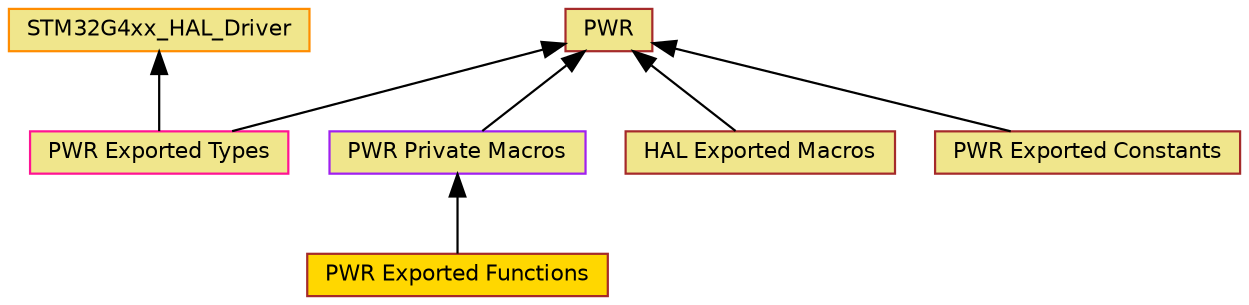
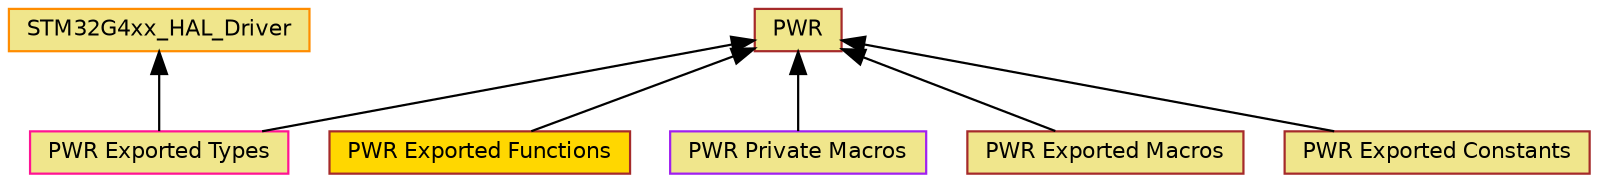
(760, 153) -> (1105, 153)
(458, 225) -> (632, 94)
